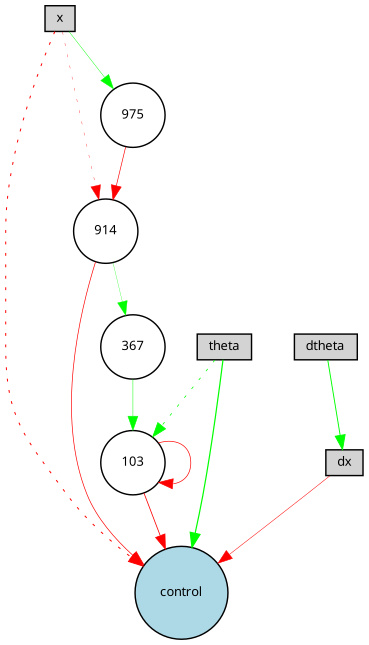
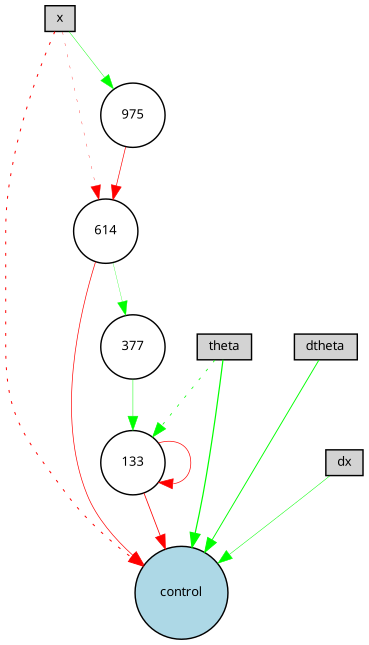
(106, 231) -> (106, 231)
(133, 347) -> (133, 347)
(334, 398) -> (266, 450)
(133, 463) -> (133, 463)
(280, 515) -> (280, 515)
